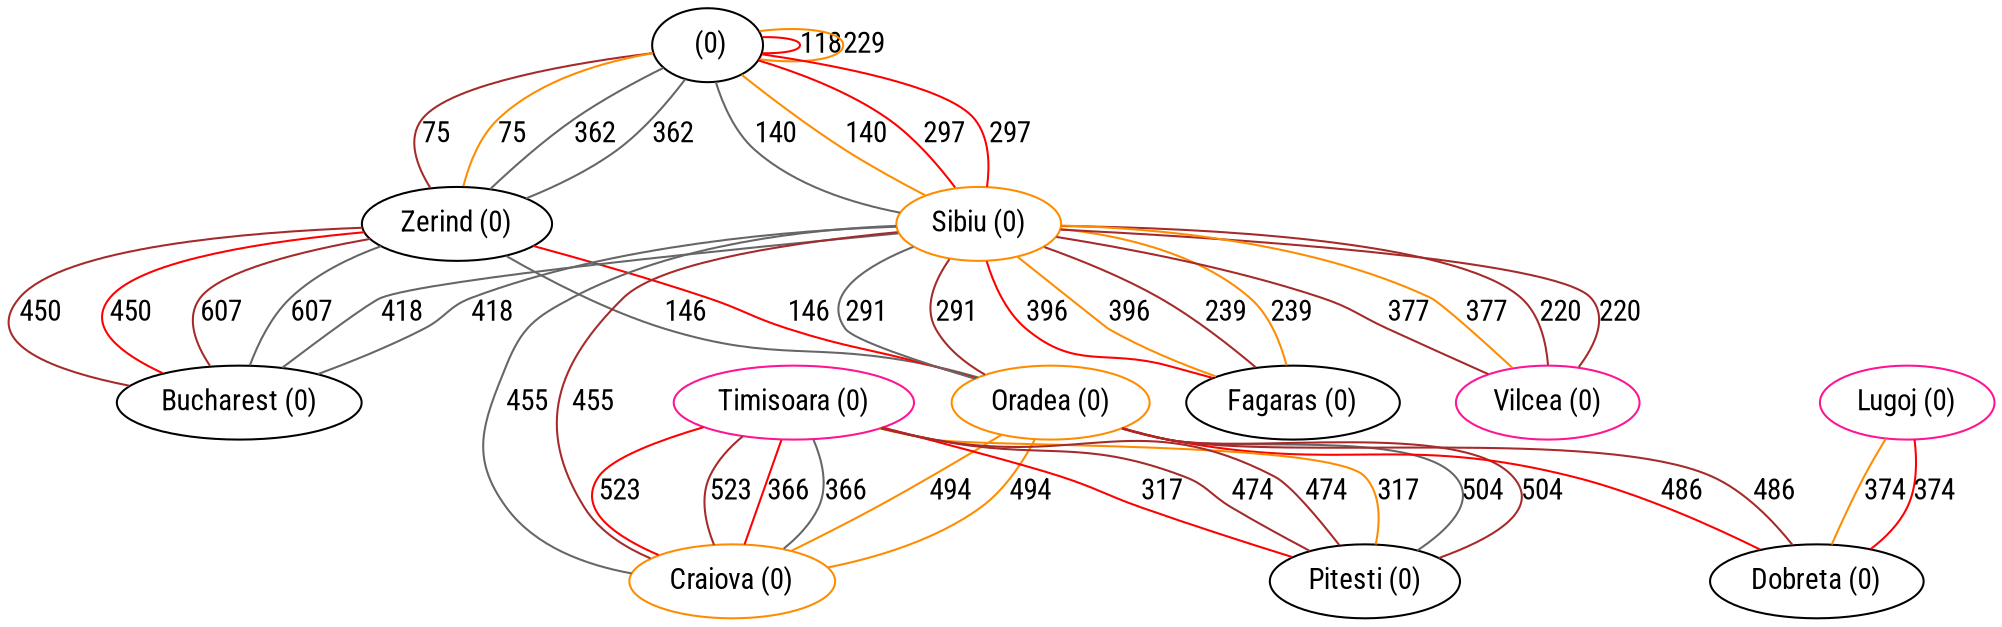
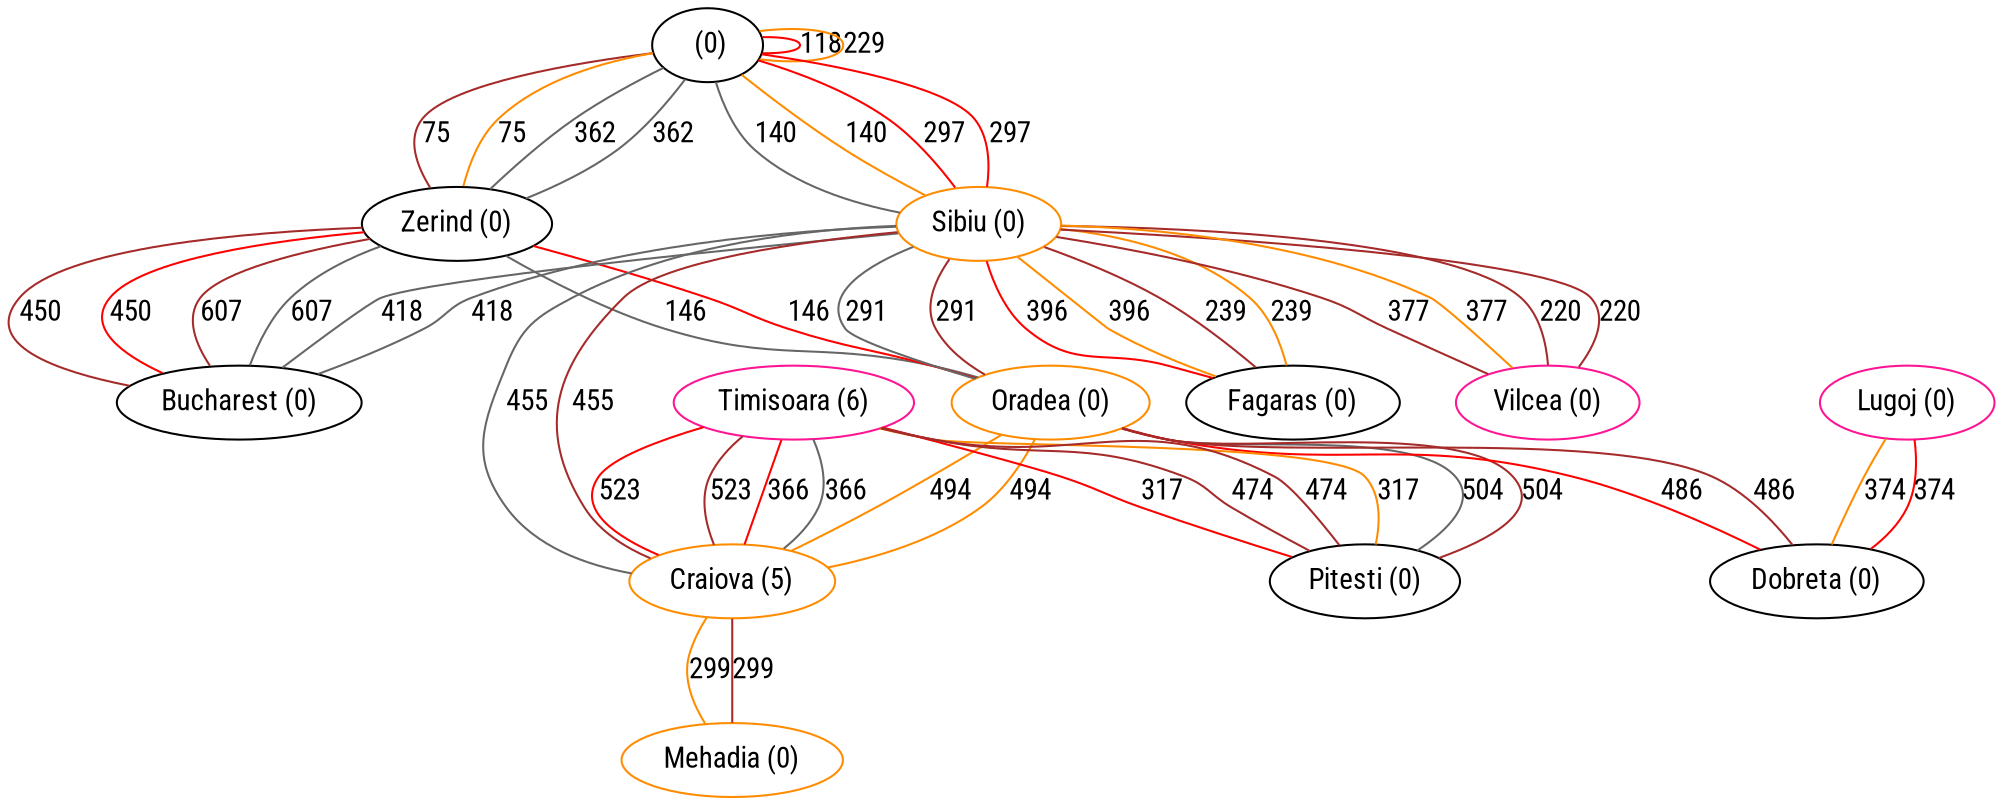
(794, 403) -> (794, 403)
(732, 581) -> (732, 581)
none -> (732, 760)
